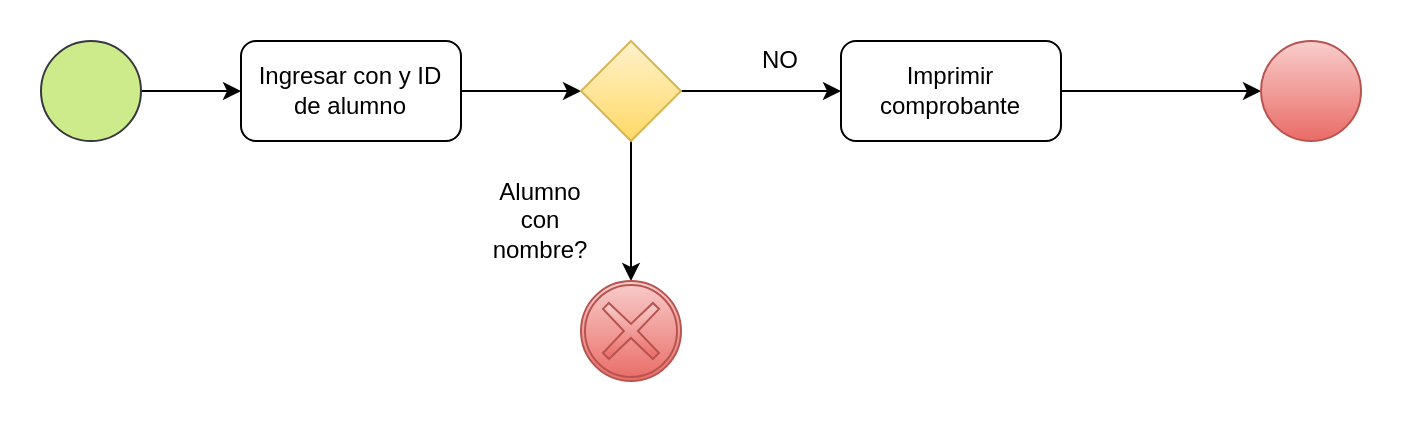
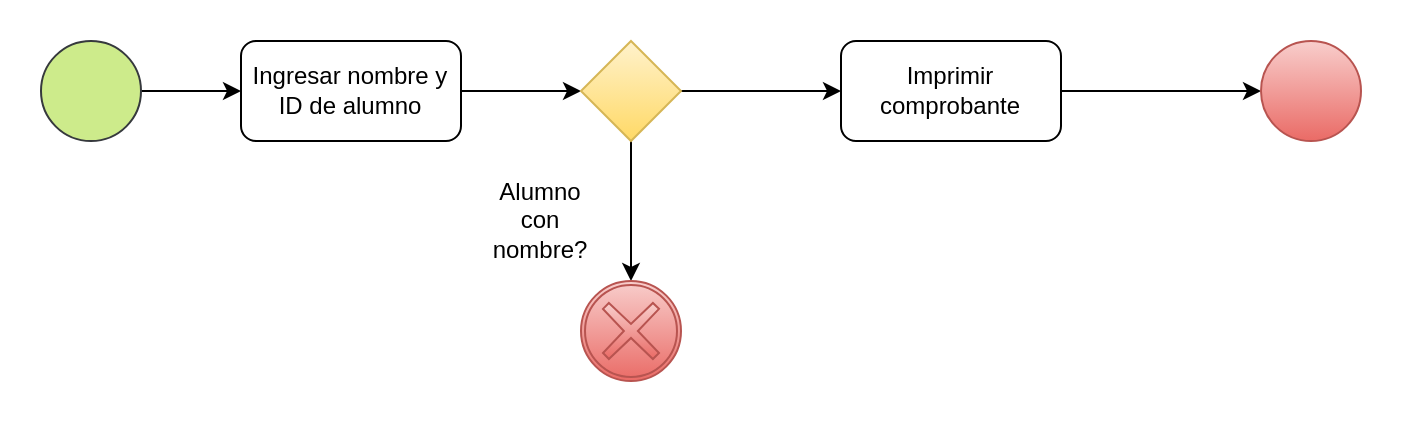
(781, 61) -> none
(351, 91) -> (351, 91)
